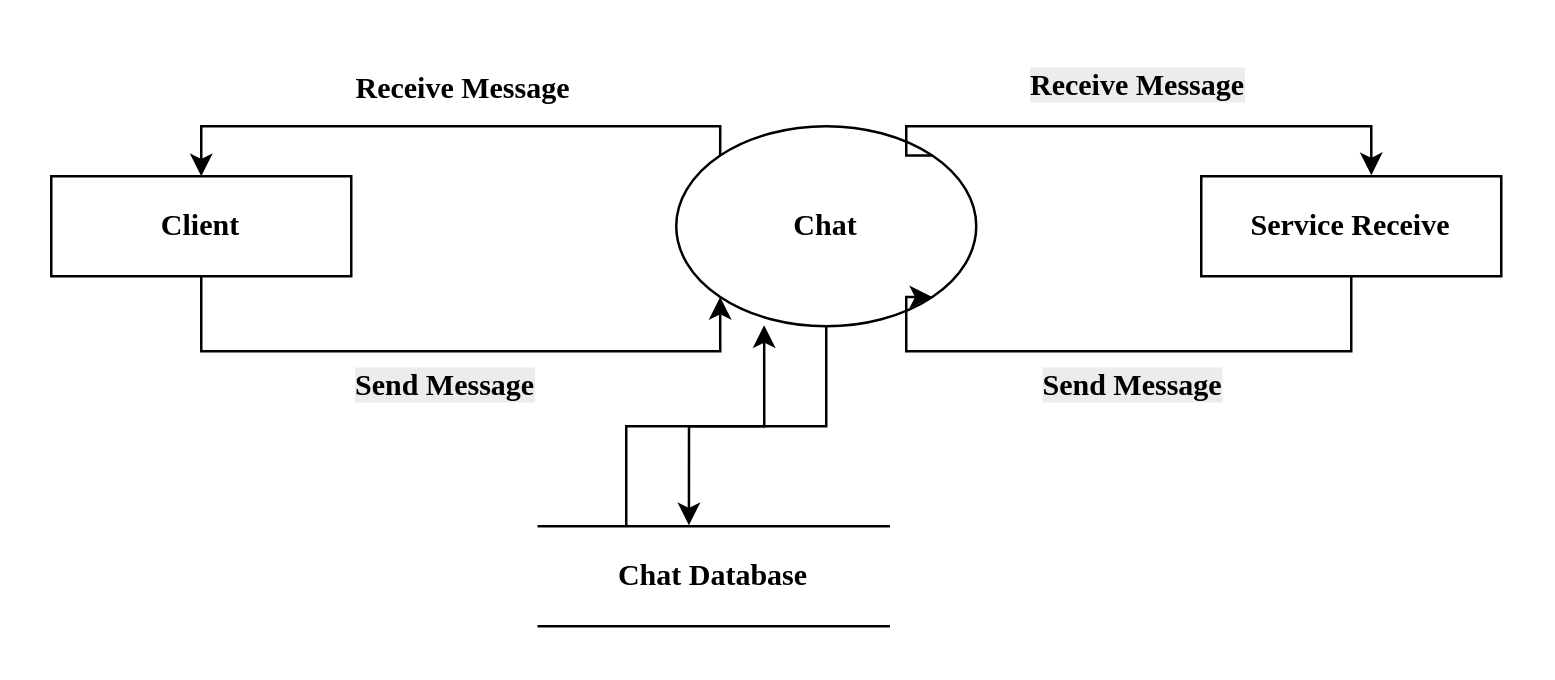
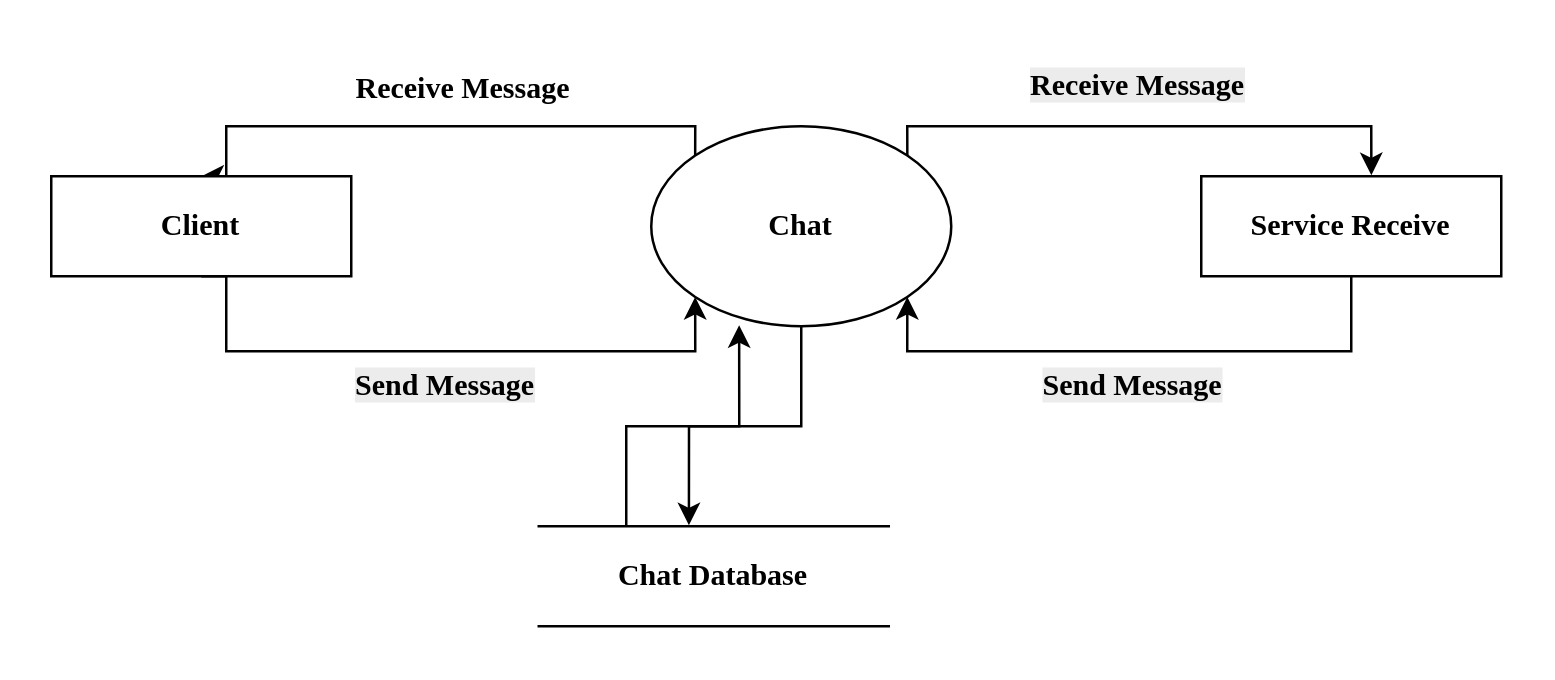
(826, 226) -> (801, 226)
